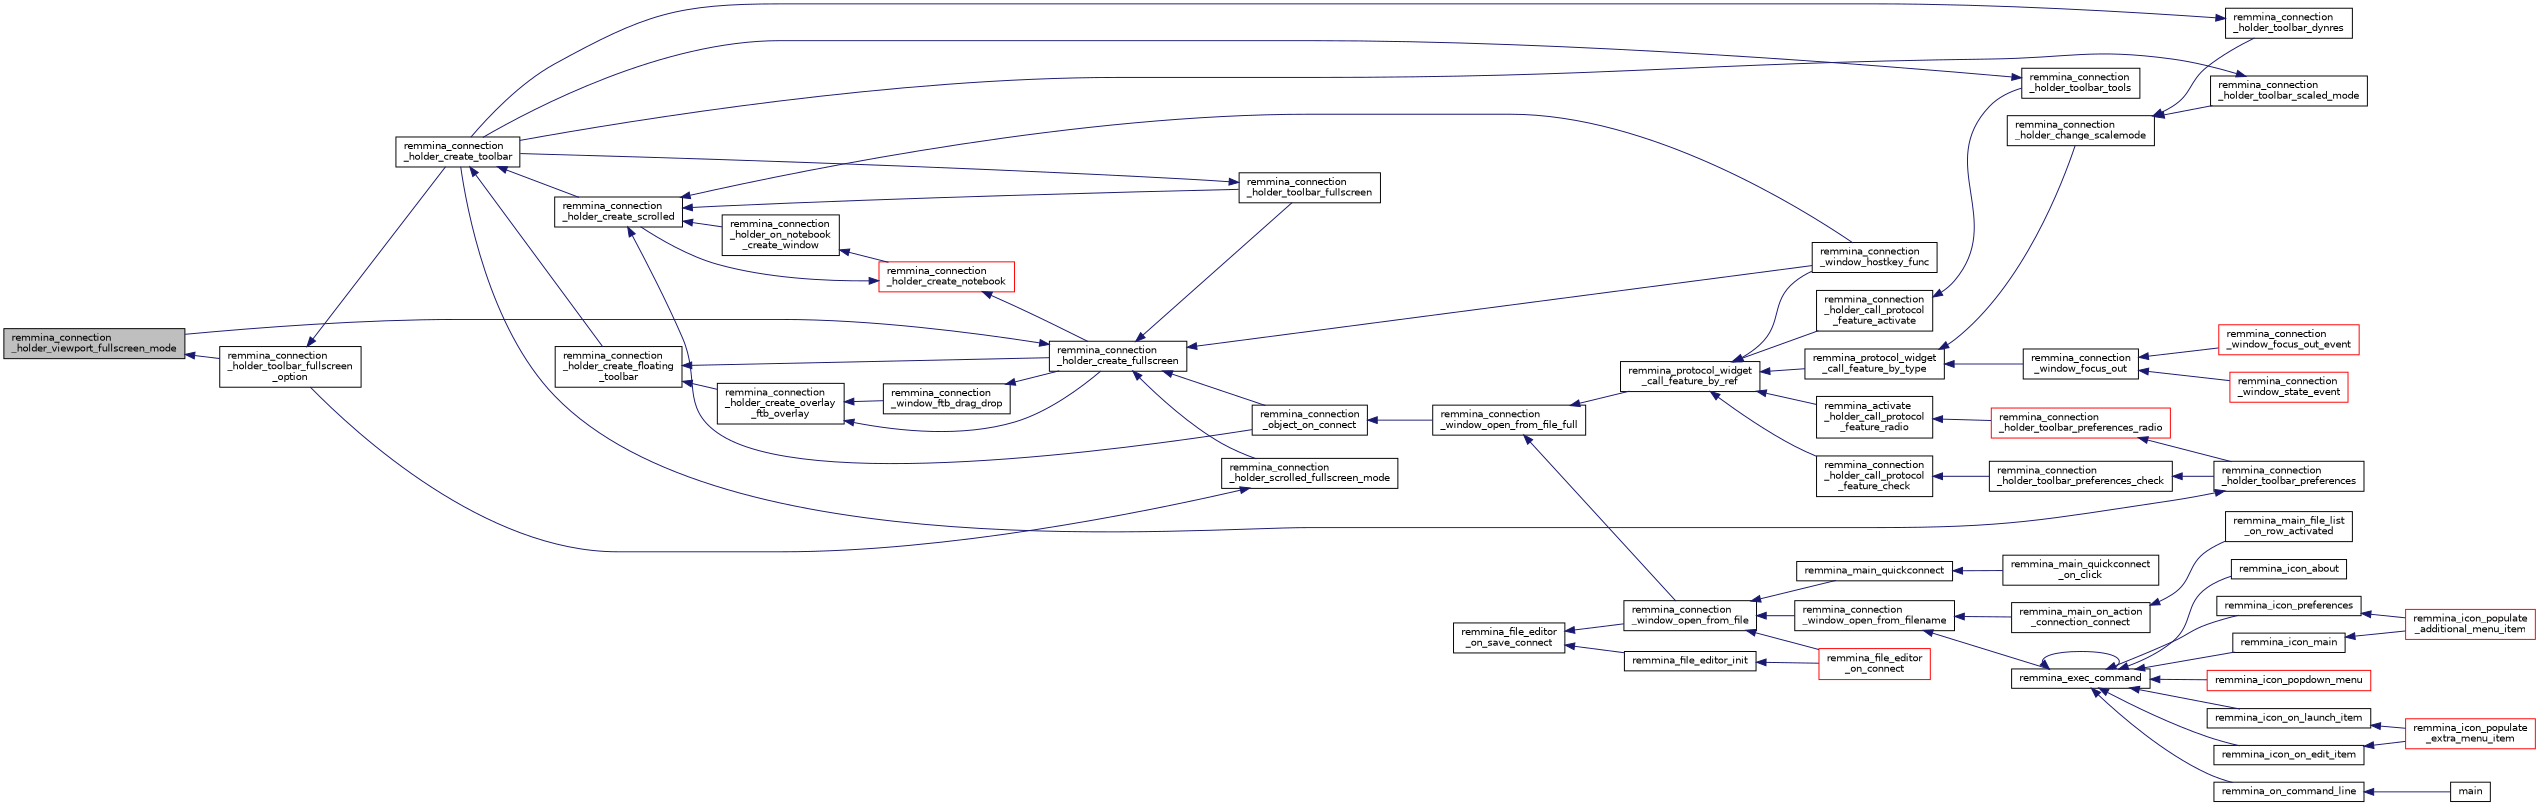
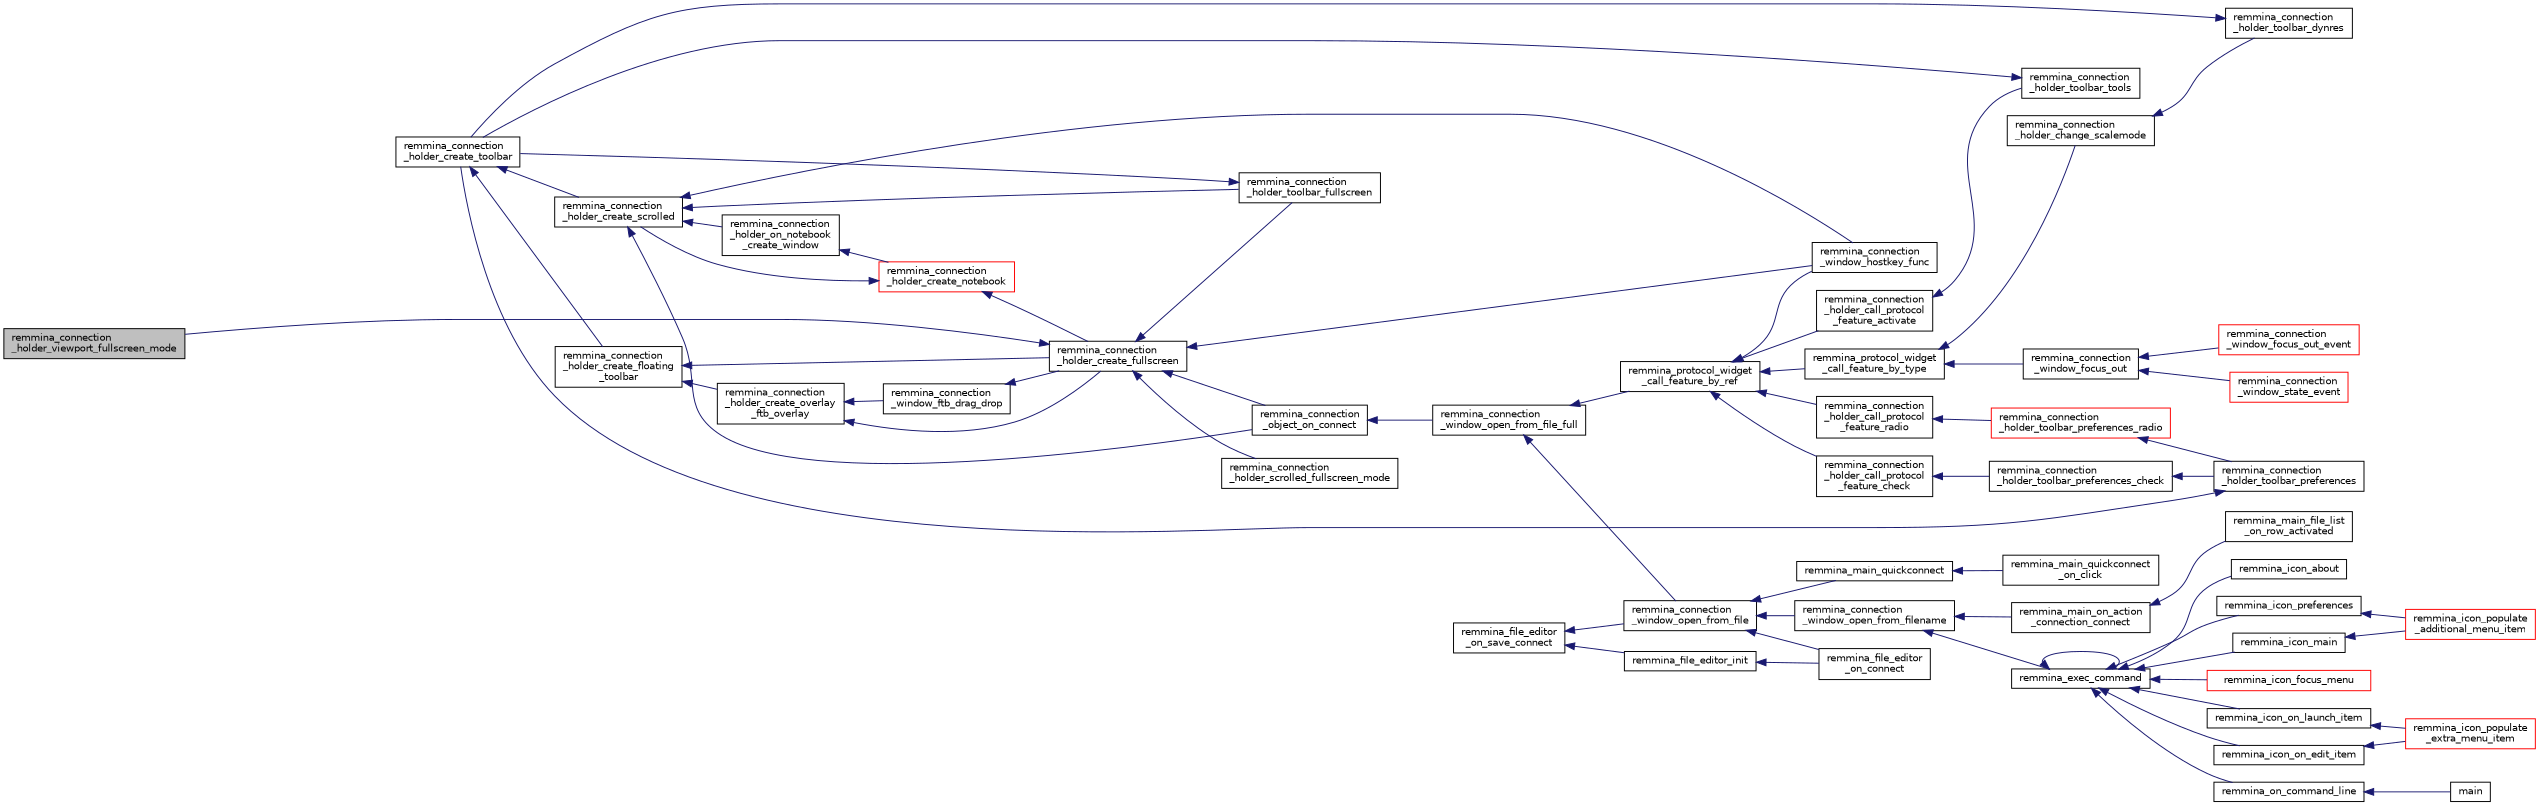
(2289, 91) -> none
(290, 367) -> none
(1875, 417) -> (1875, 417)
(1875, 664) -> (1875, 664)
(2289, 681) -> (2289, 681)
